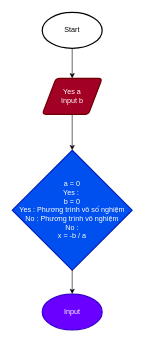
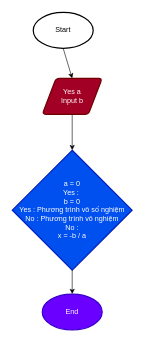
(72, 30) -> (63, 30)
(72, 312) -> (72, 312)
